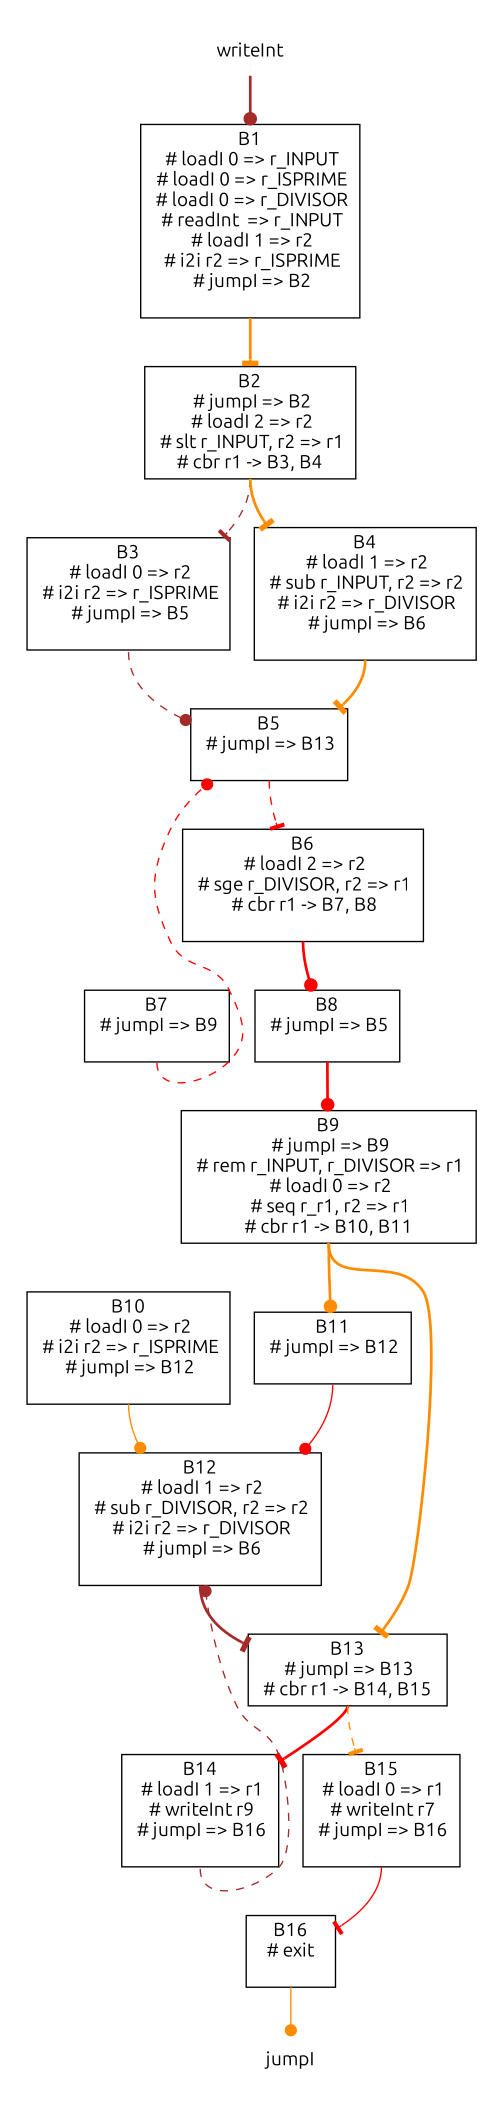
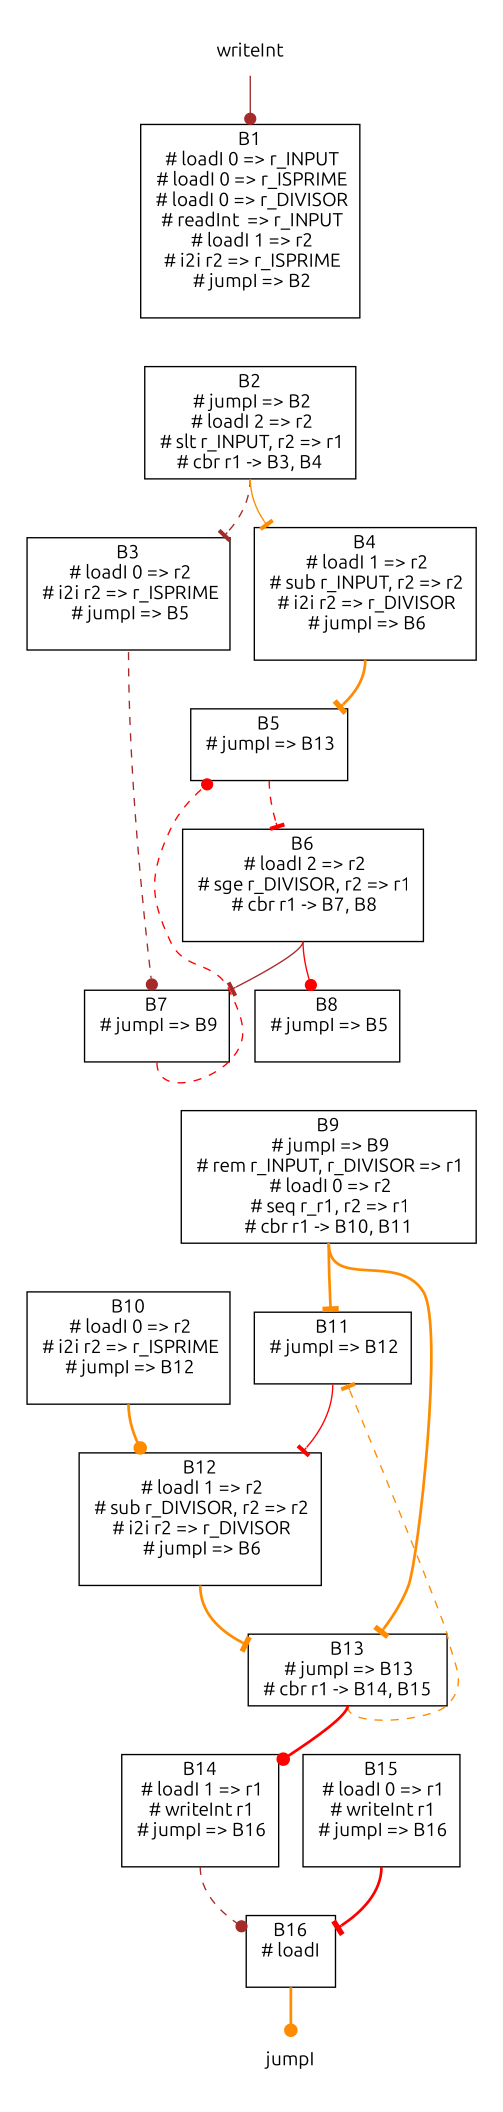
(250, 94) -> (250, 94)
(250, 338) -> none
(255, 503) -> (255, 503)
(145, 692) -> (135, 816)
(305, 961) -> (305, 961)
none -> (272, 967)
(327, 1081) -> none
(329, 1274) -> (329, 1274)
(325, 1418) -> (325, 1418)
(131, 1424) -> (131, 1424)
(221, 1628) -> (213, 1620)
(350, 1727) -> (434, 1597)
(319, 1735) -> (319, 1735)
(283, 1771) -> (212, 1899)
(200, 1810) -> (200, 1810)
(381, 1810) -> (381, 1810)
(369, 1901) -> (369, 1901)
(291, 1951) -> (291, 1951)
(291, 2006) -> (291, 2006)
